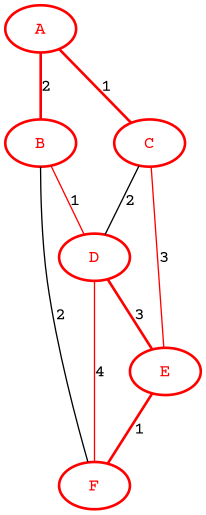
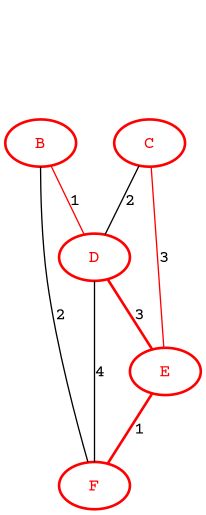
(41, 29) -> none
(94, 371) -> (94, 371)
